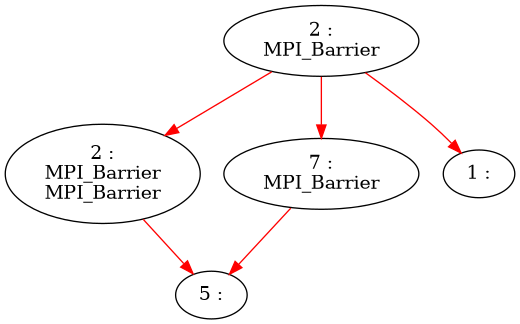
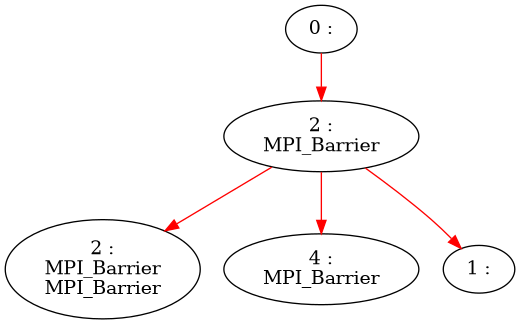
none -> (321, 29)
(321, 174) -> (321, 269)
(211, 295) -> none
